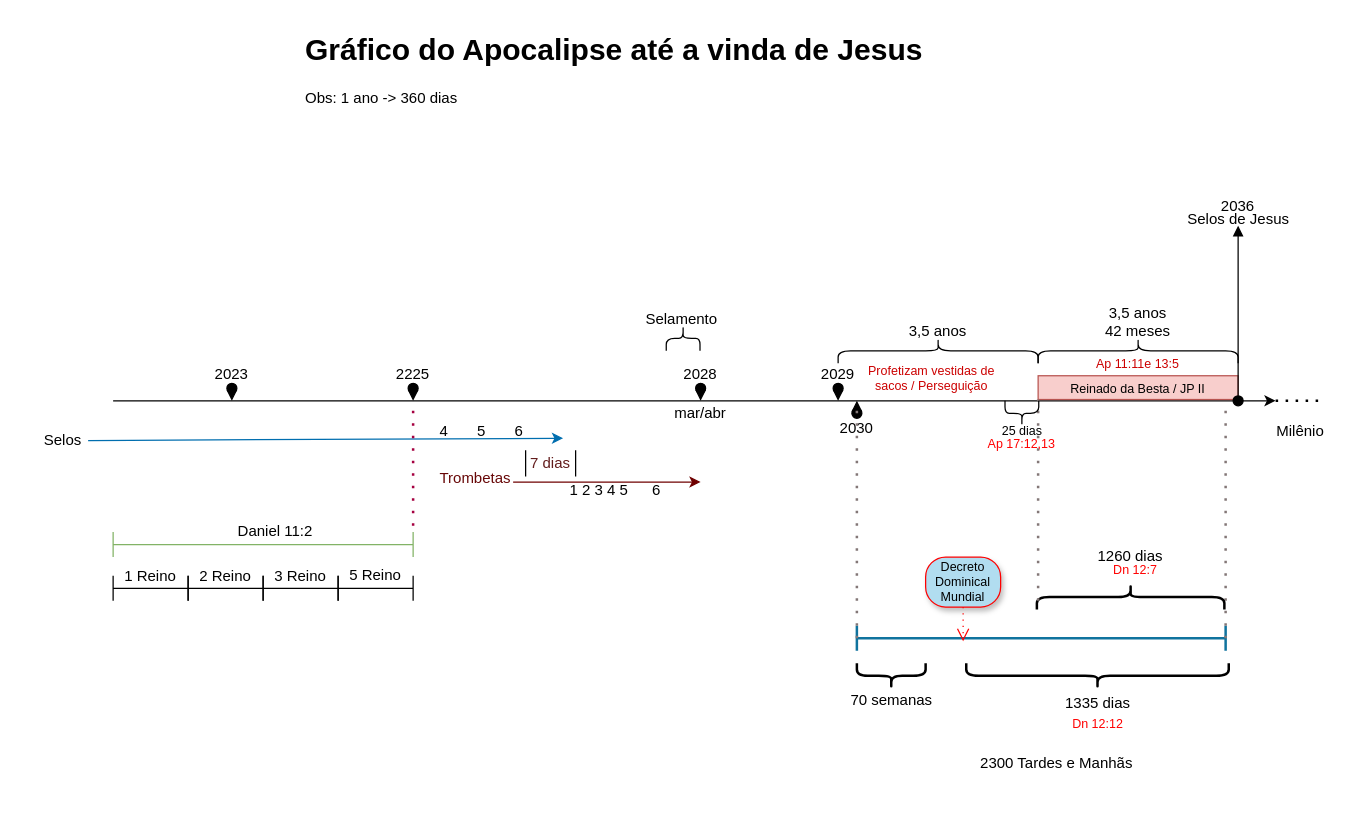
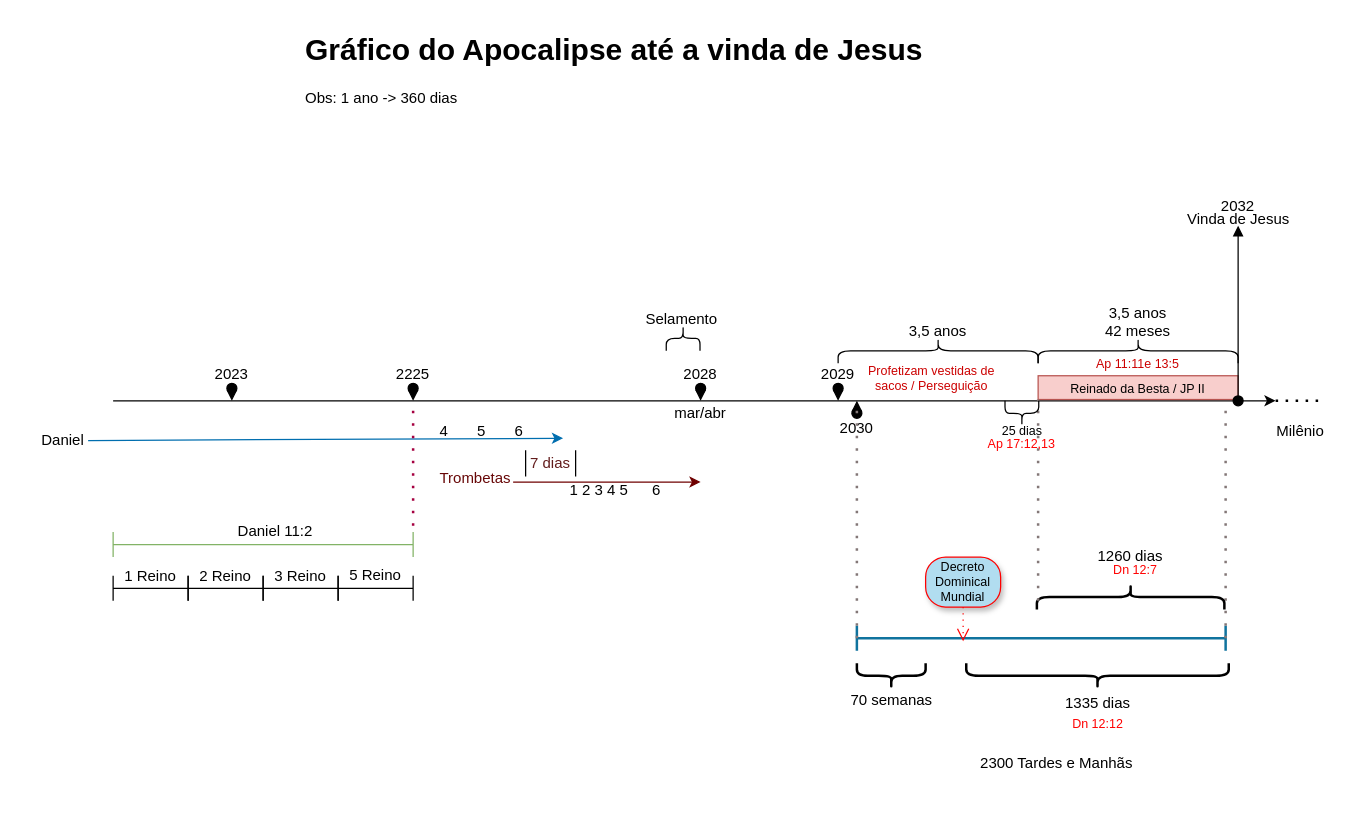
(1238, 207) -> (1238, 207)
(1239, 219) -> (1239, 219)
(63, 441) -> (63, 441)
